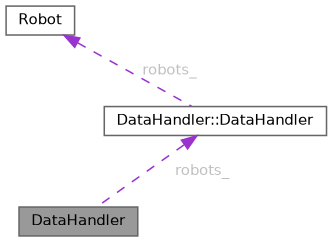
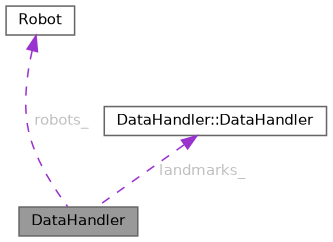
(135, 75) -> (29, 133)
(201, 171) -> (201, 171)
